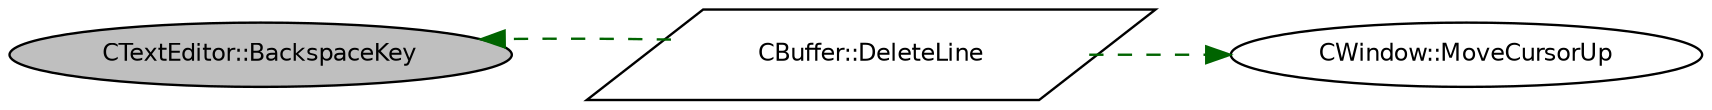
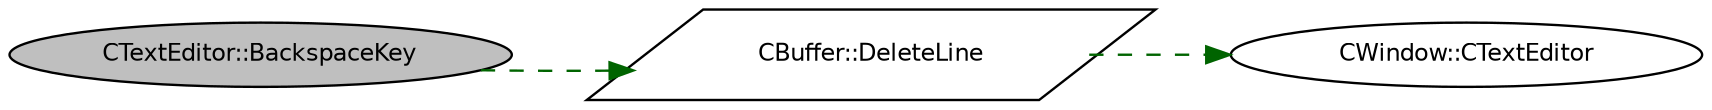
(588, 39) -> (545, 71)
(1466, 55) -> (1466, 55)
